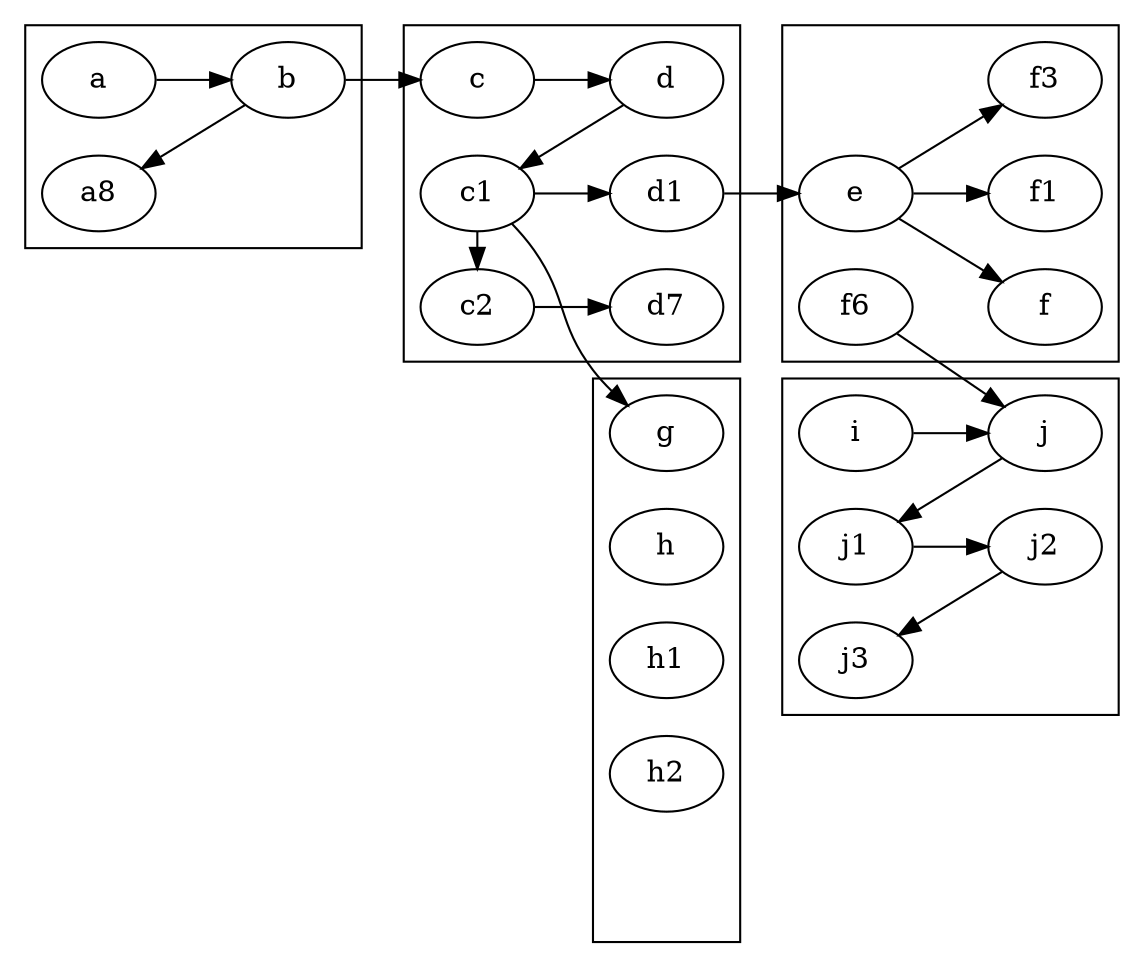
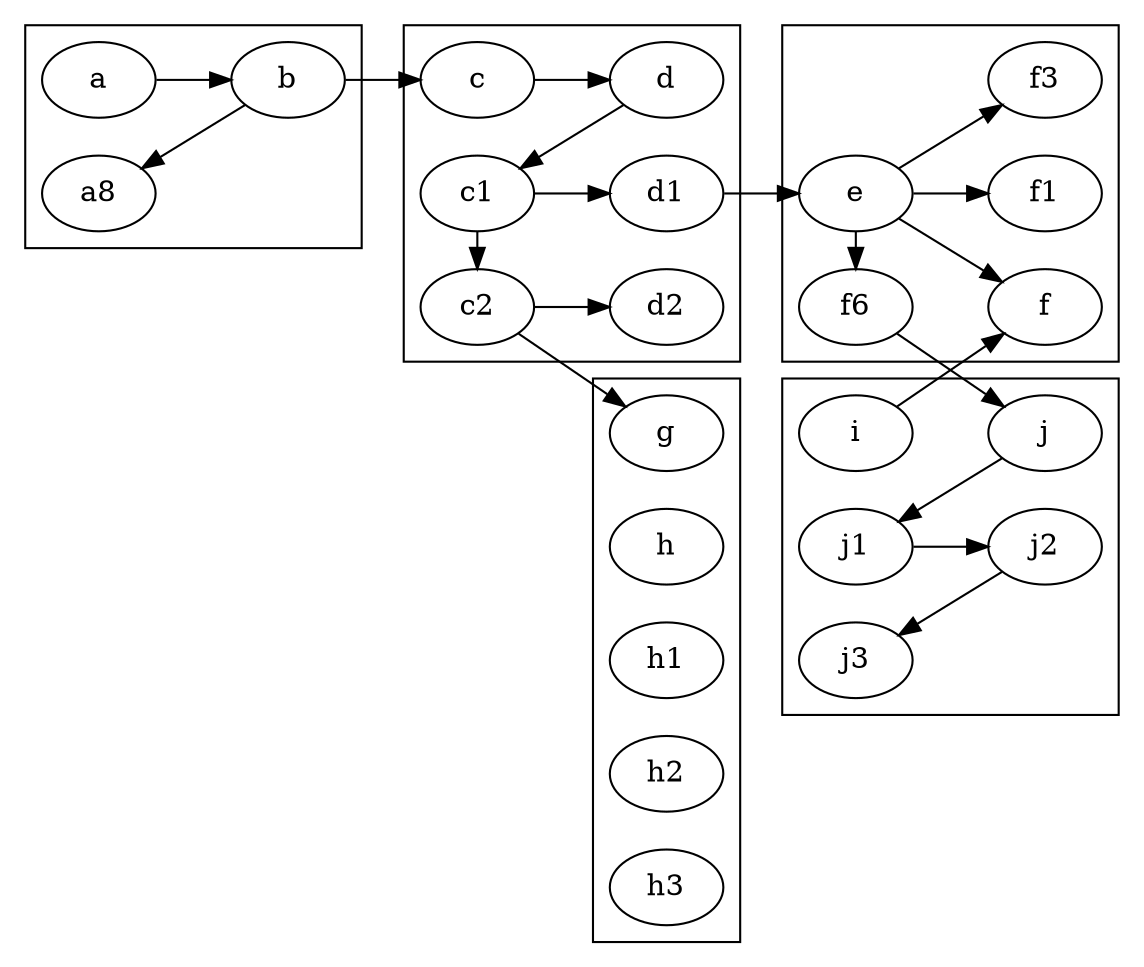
none -> (856, 240)
(557, 294) -> (578, 375)
(667, 307) -> (667, 307)
(940, 433) -> (919, 391)
none -> (667, 887)
